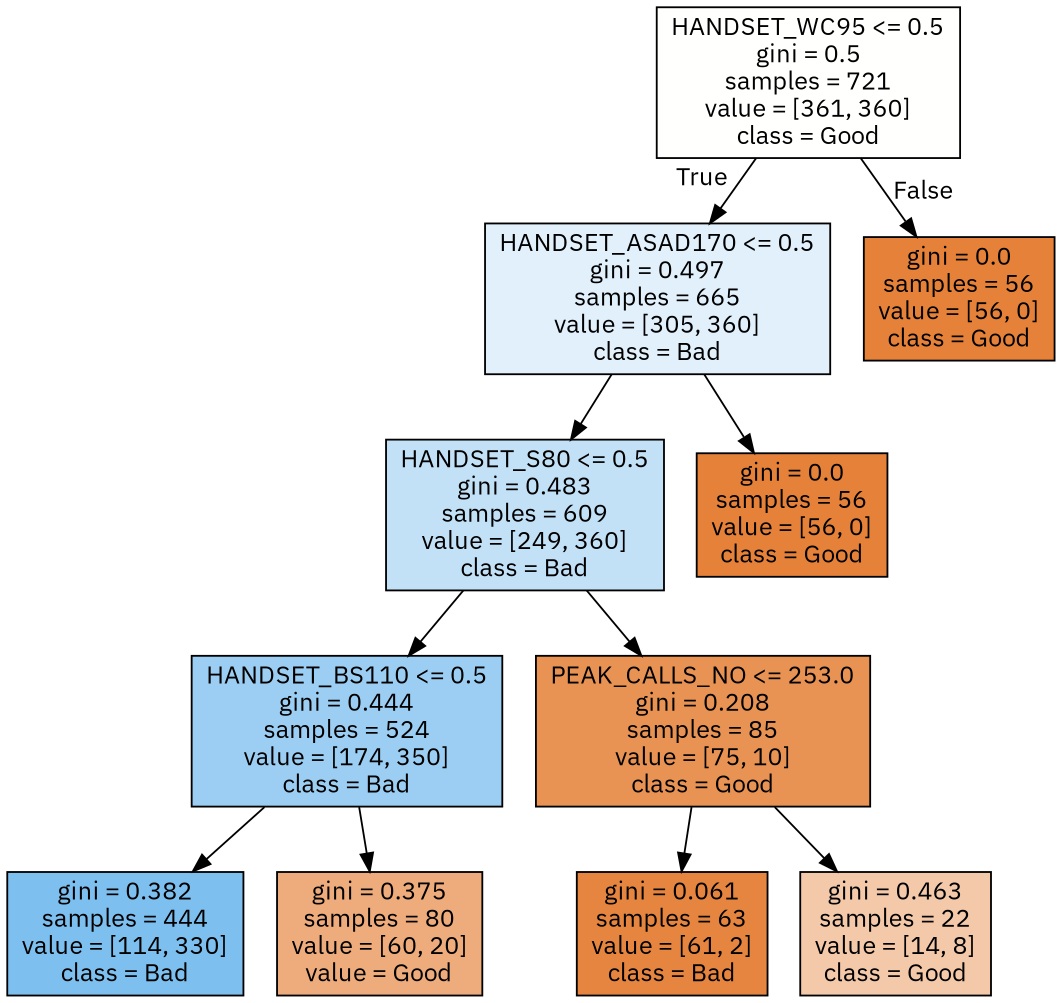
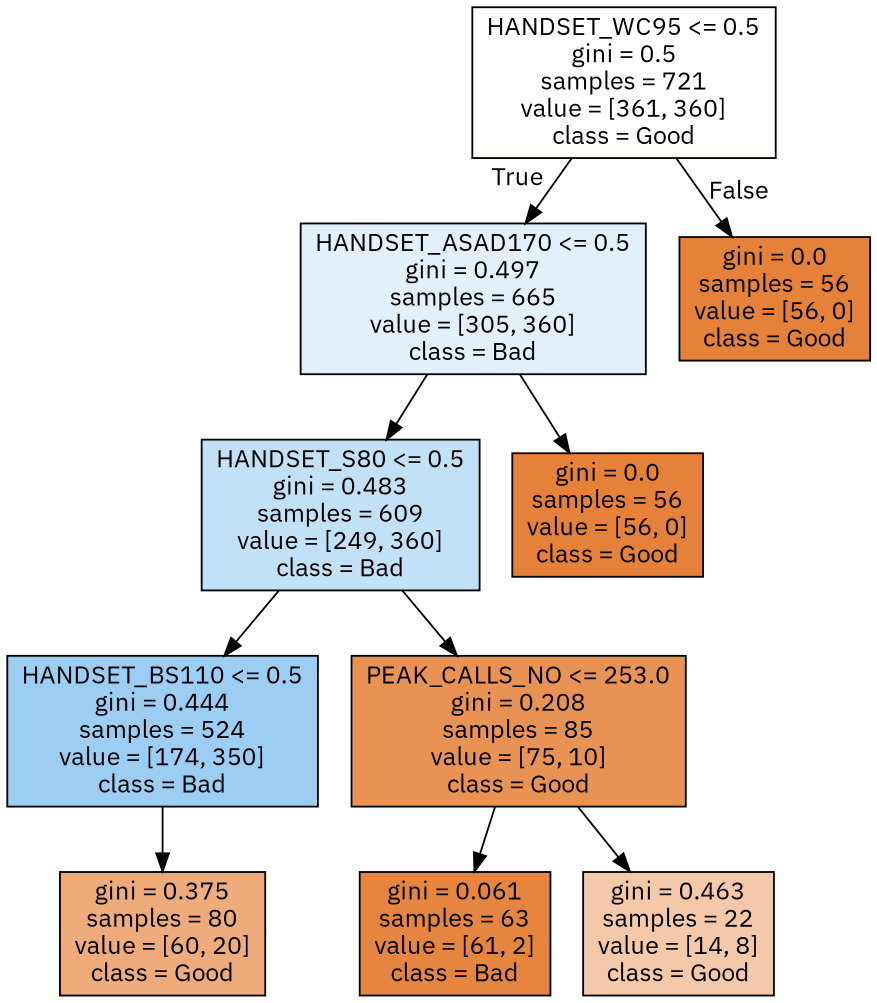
(125, 934) -> none
(380, 934) -> (163, 934)
